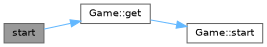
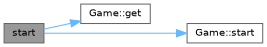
(164, 22) -> (110, 33)
